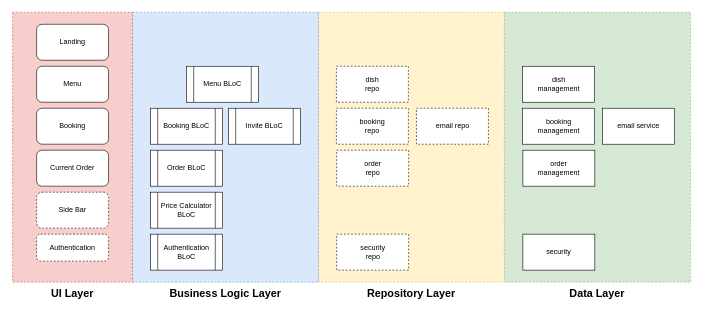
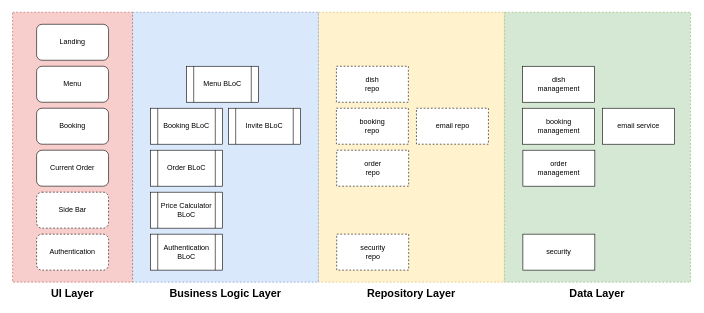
(72, 248) -> (72, 252)
